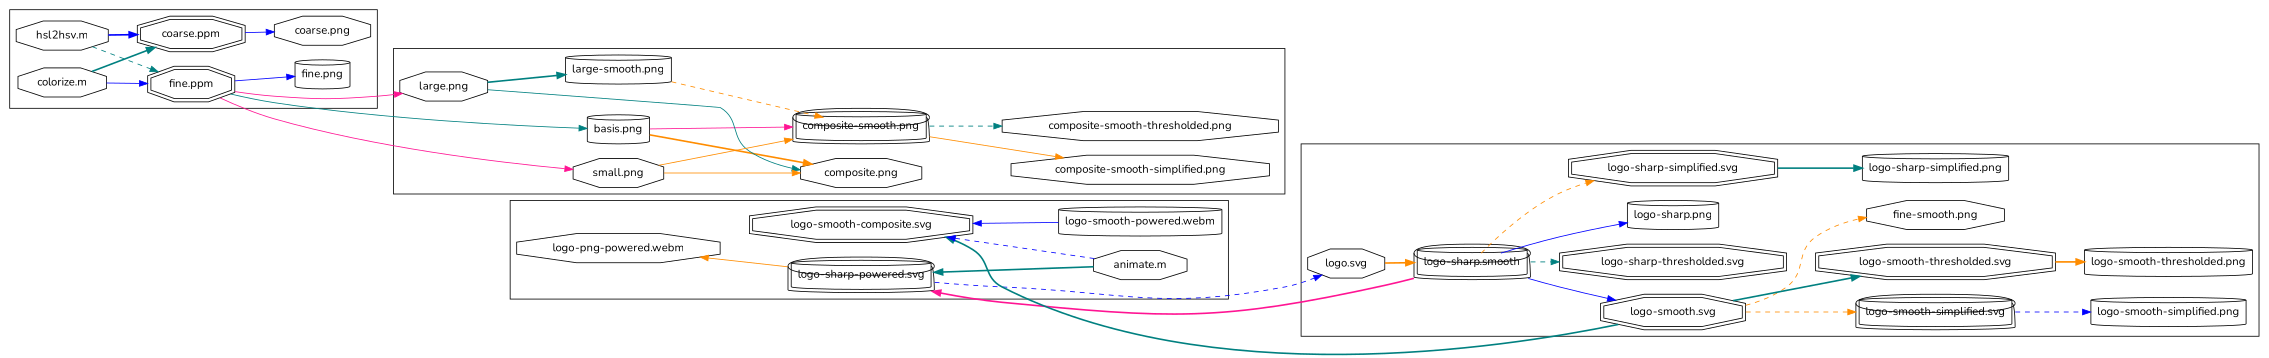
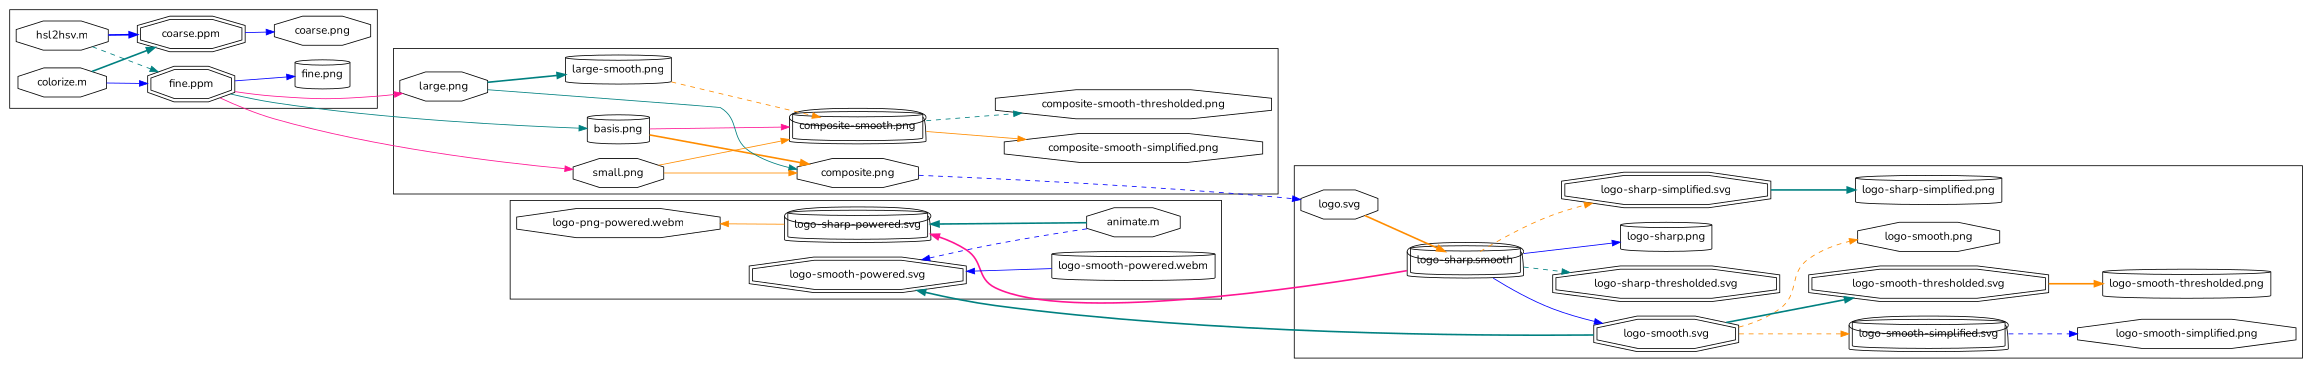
(1935, 215) -> (1929, 237)
(861, 225) -> (858, 275)
(1097, 294) -> (1106, 185)
(2169, 312) -> (2187, 334)
